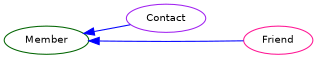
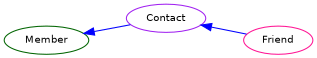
(171, 41) -> (229, 31)
